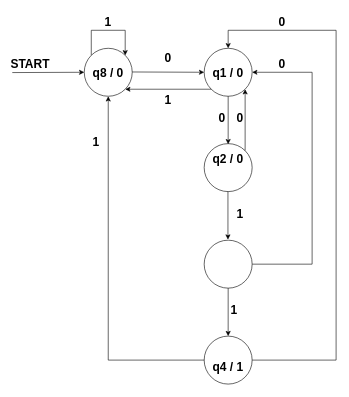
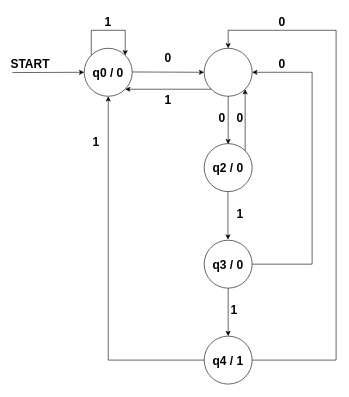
(108, 72) -> (108, 72)
(228, 72) -> none
(228, 159) -> (228, 168)
none -> (228, 264)
(228, 366) -> (228, 360)
